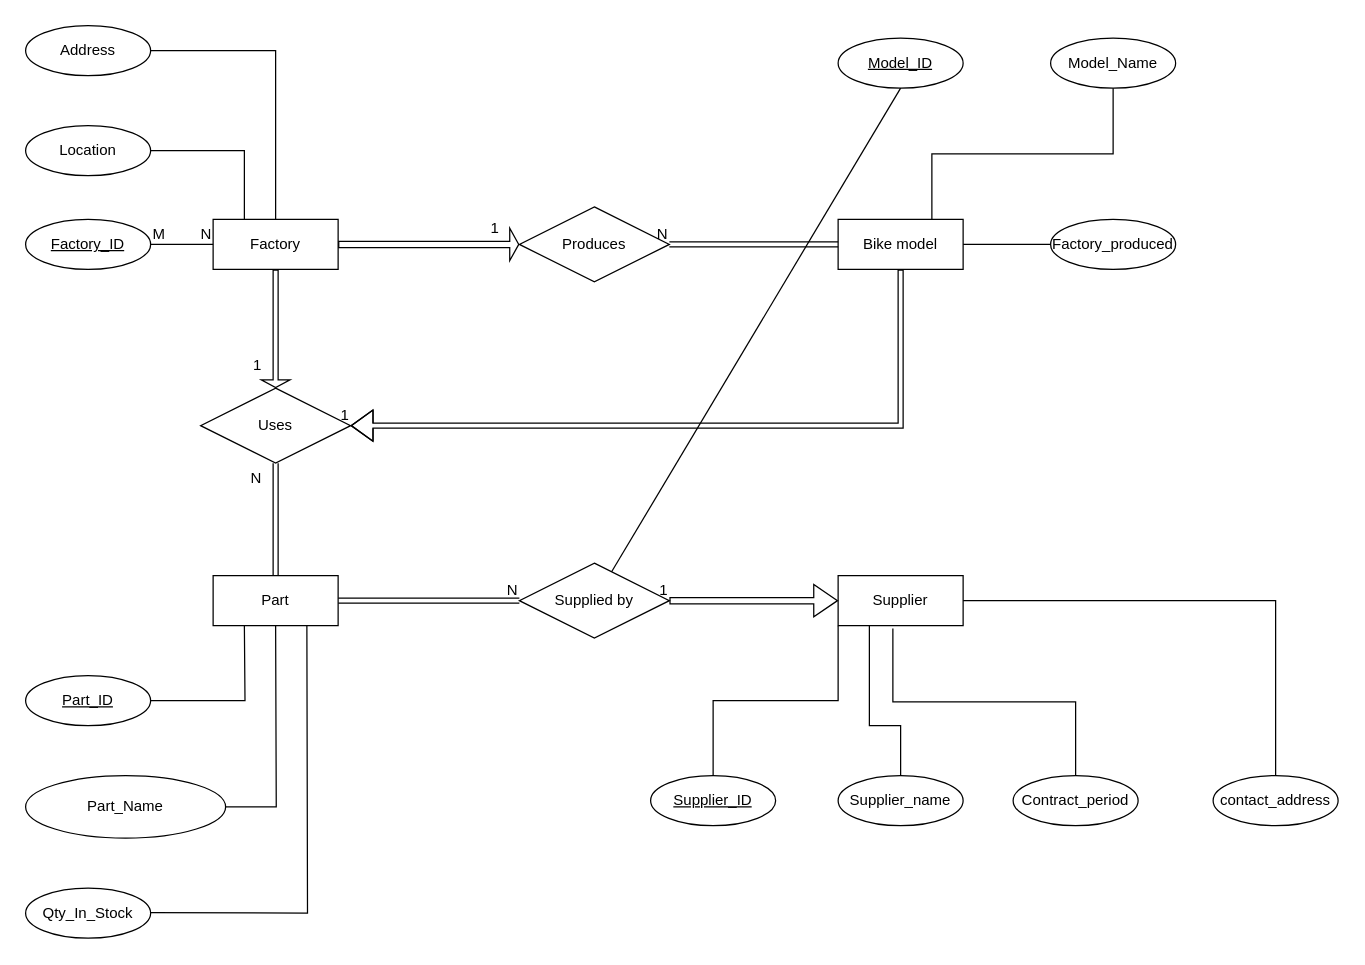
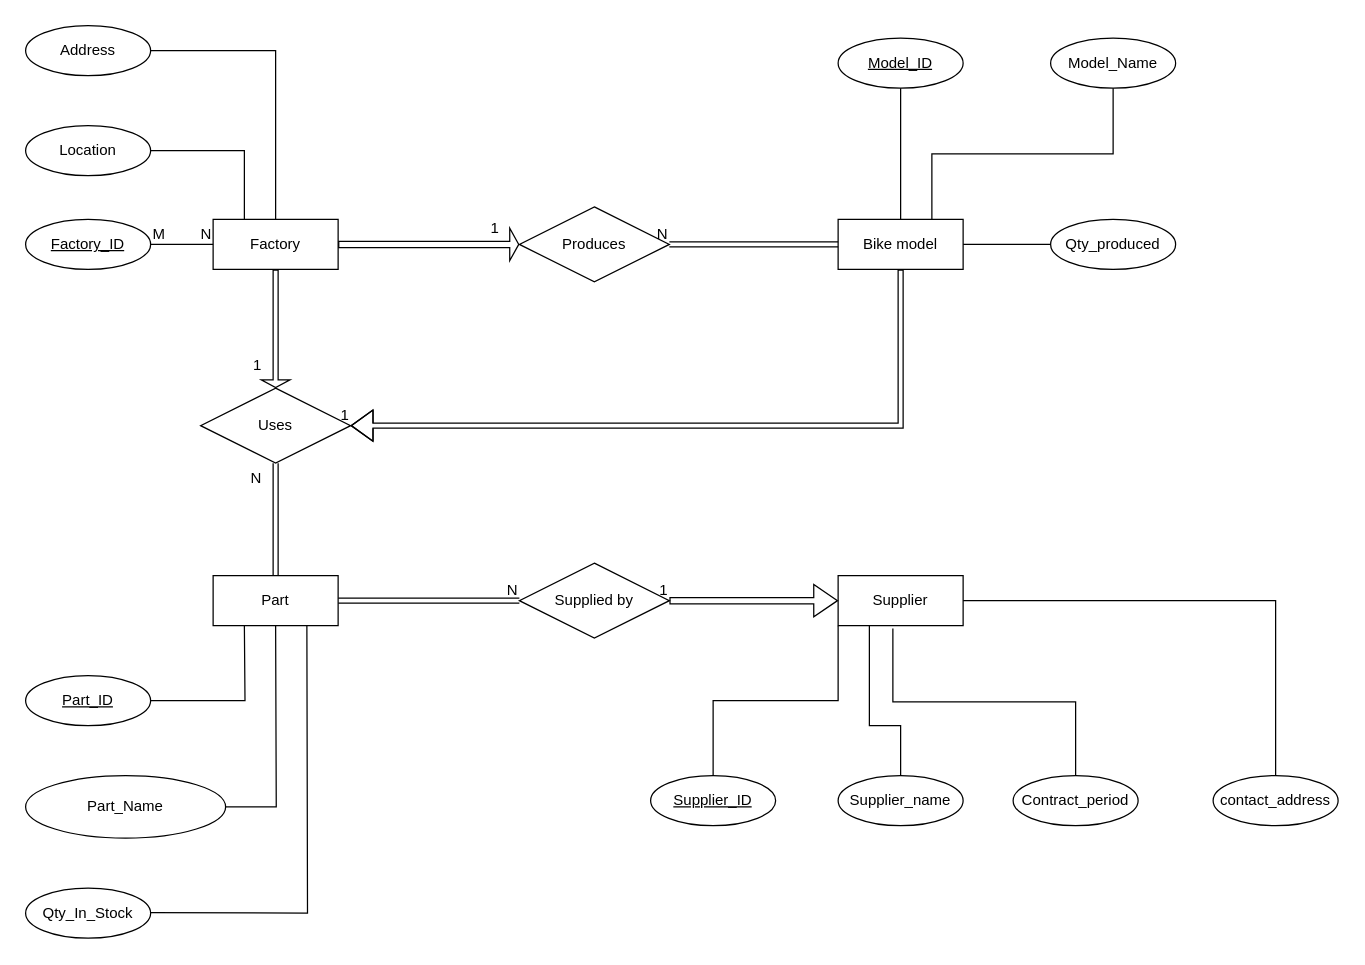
(1113, 244) -> (1113, 244)
(753, 335) -> (901, 153)
